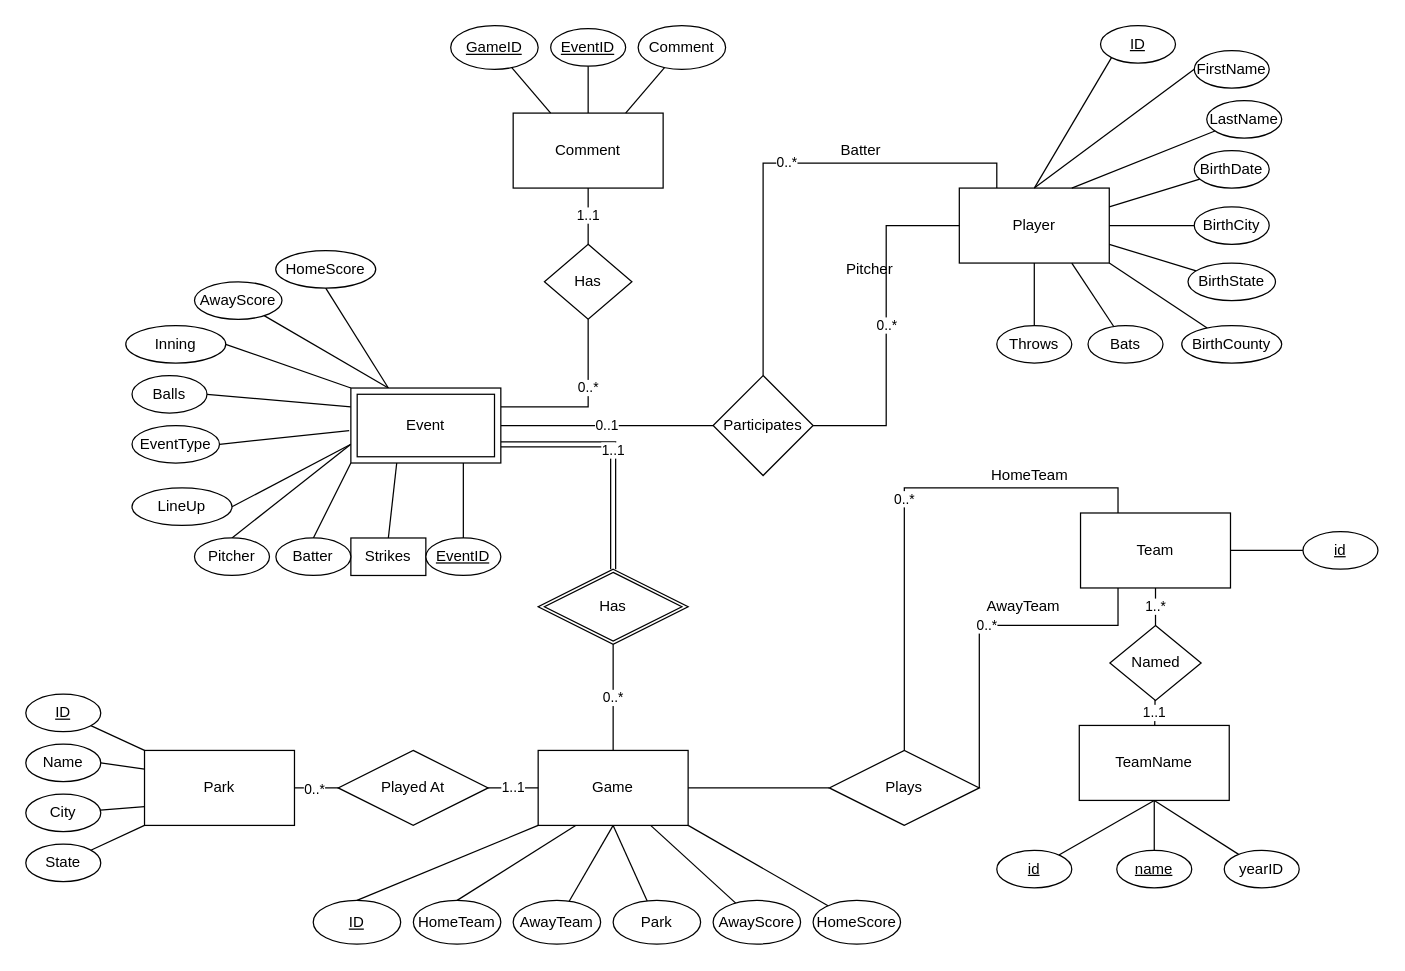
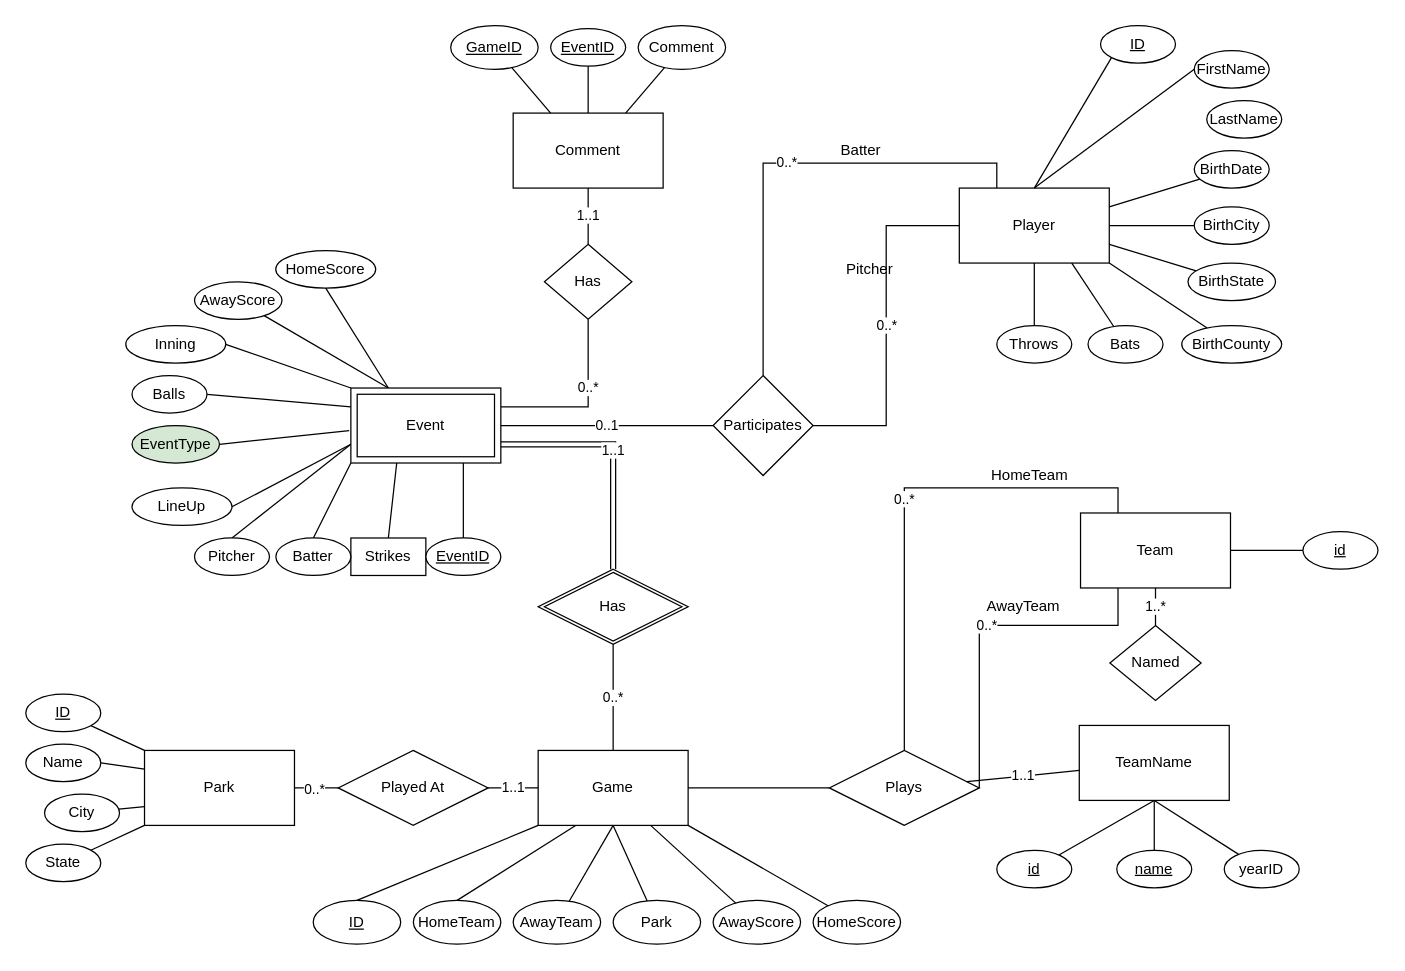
(1143, 160) -> none
(176, 444) -> (176, 444)
(1155, 713) -> (994, 779)
(63, 813) -> (82, 813)
